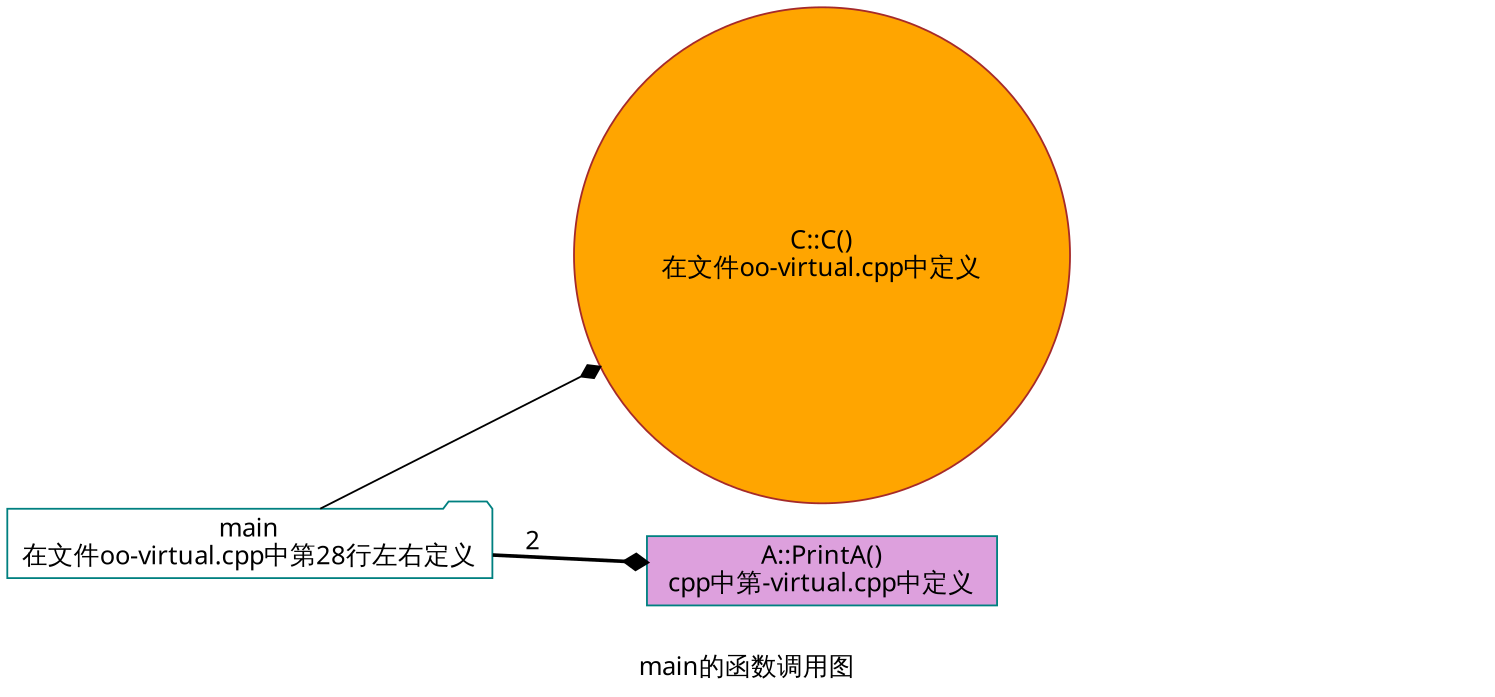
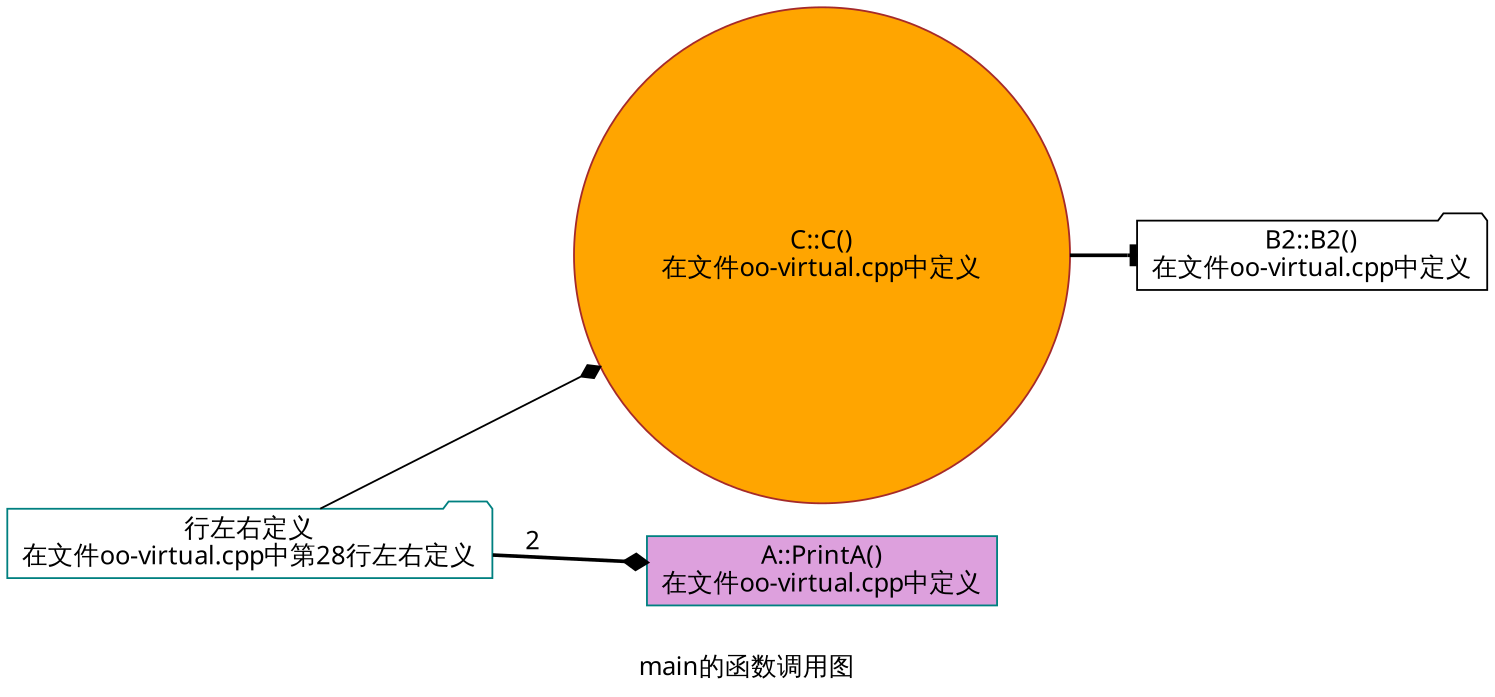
none -> (1312, 255)
(250, 543) -> (250, 543)
(822, 571) -> (822, 571)
